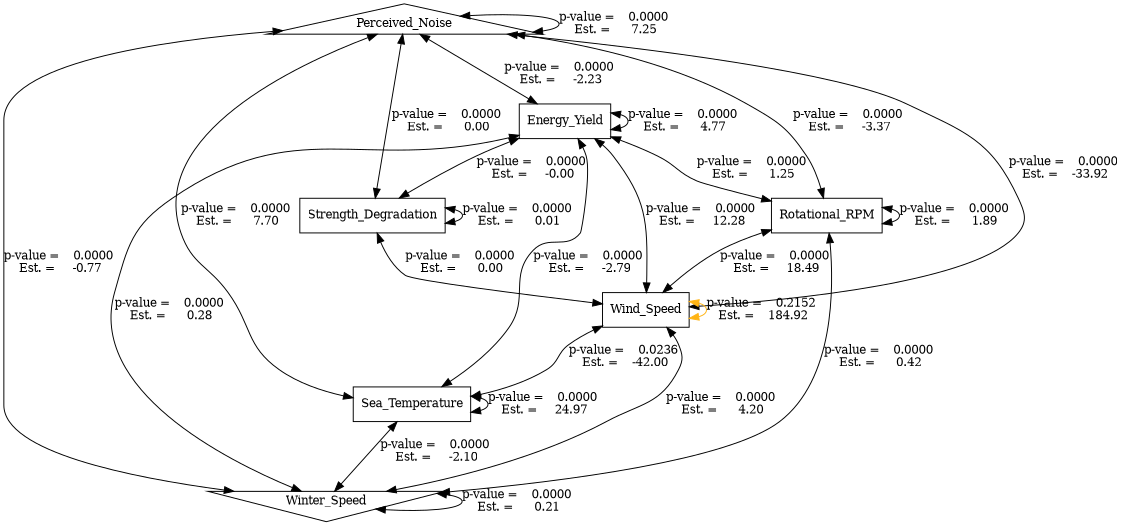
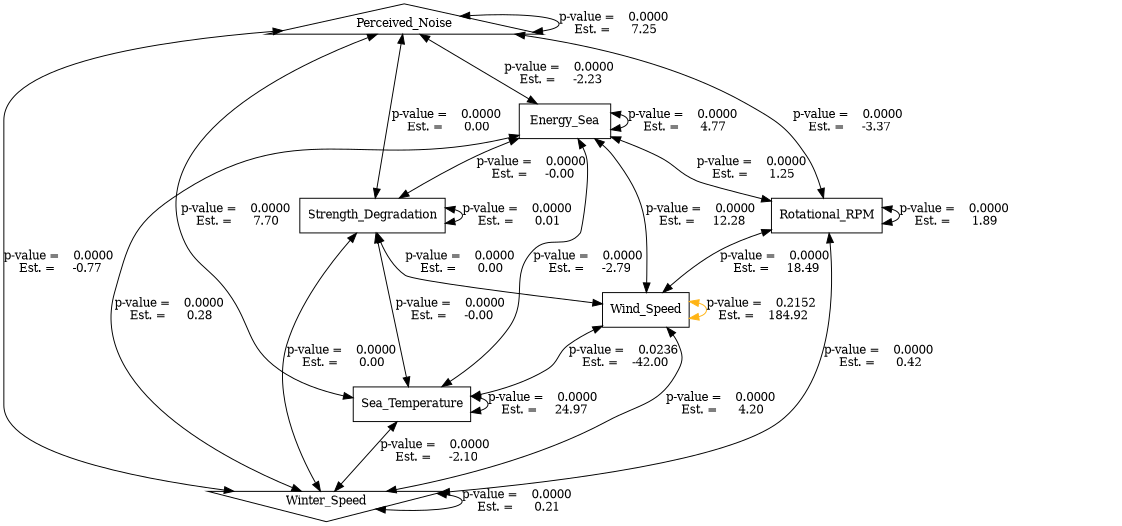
(565, 121) -> (565, 121)
(962, 132) -> none
none -> (392, 310)
none -> (285, 355)
